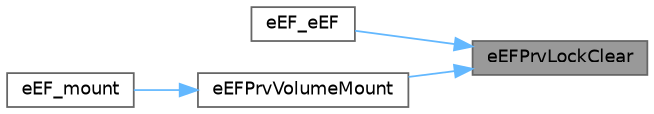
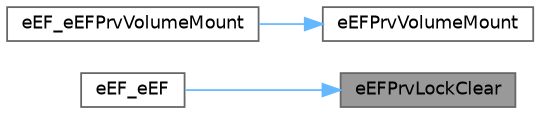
(431, 74) -> none
(70, 90) -> (133, 24)
